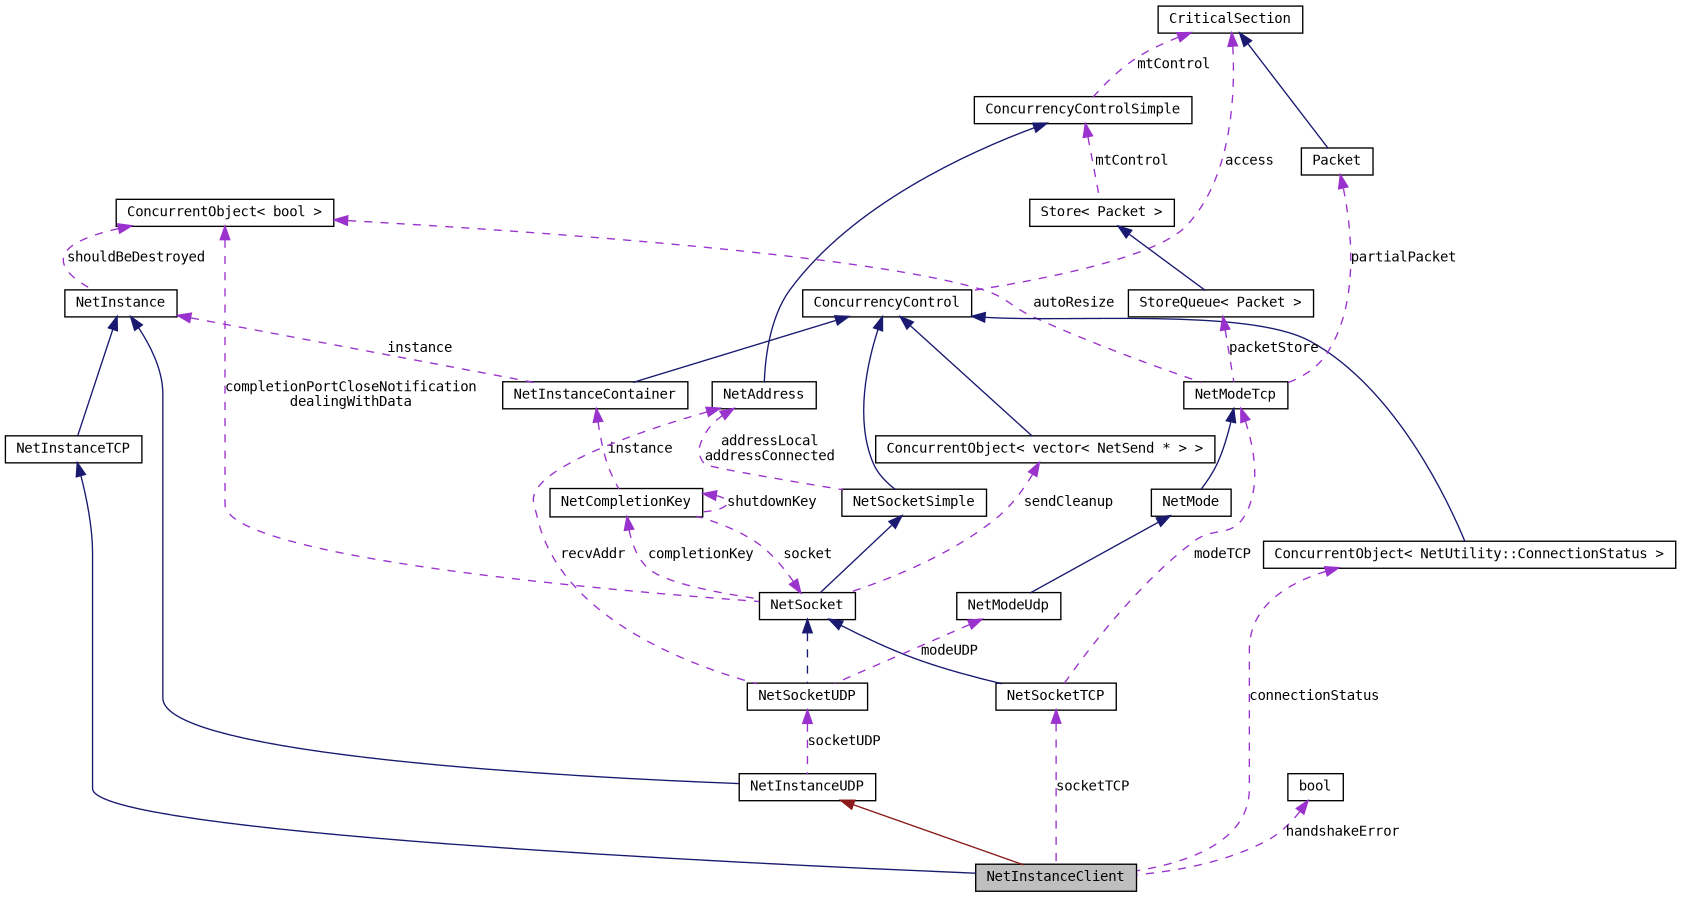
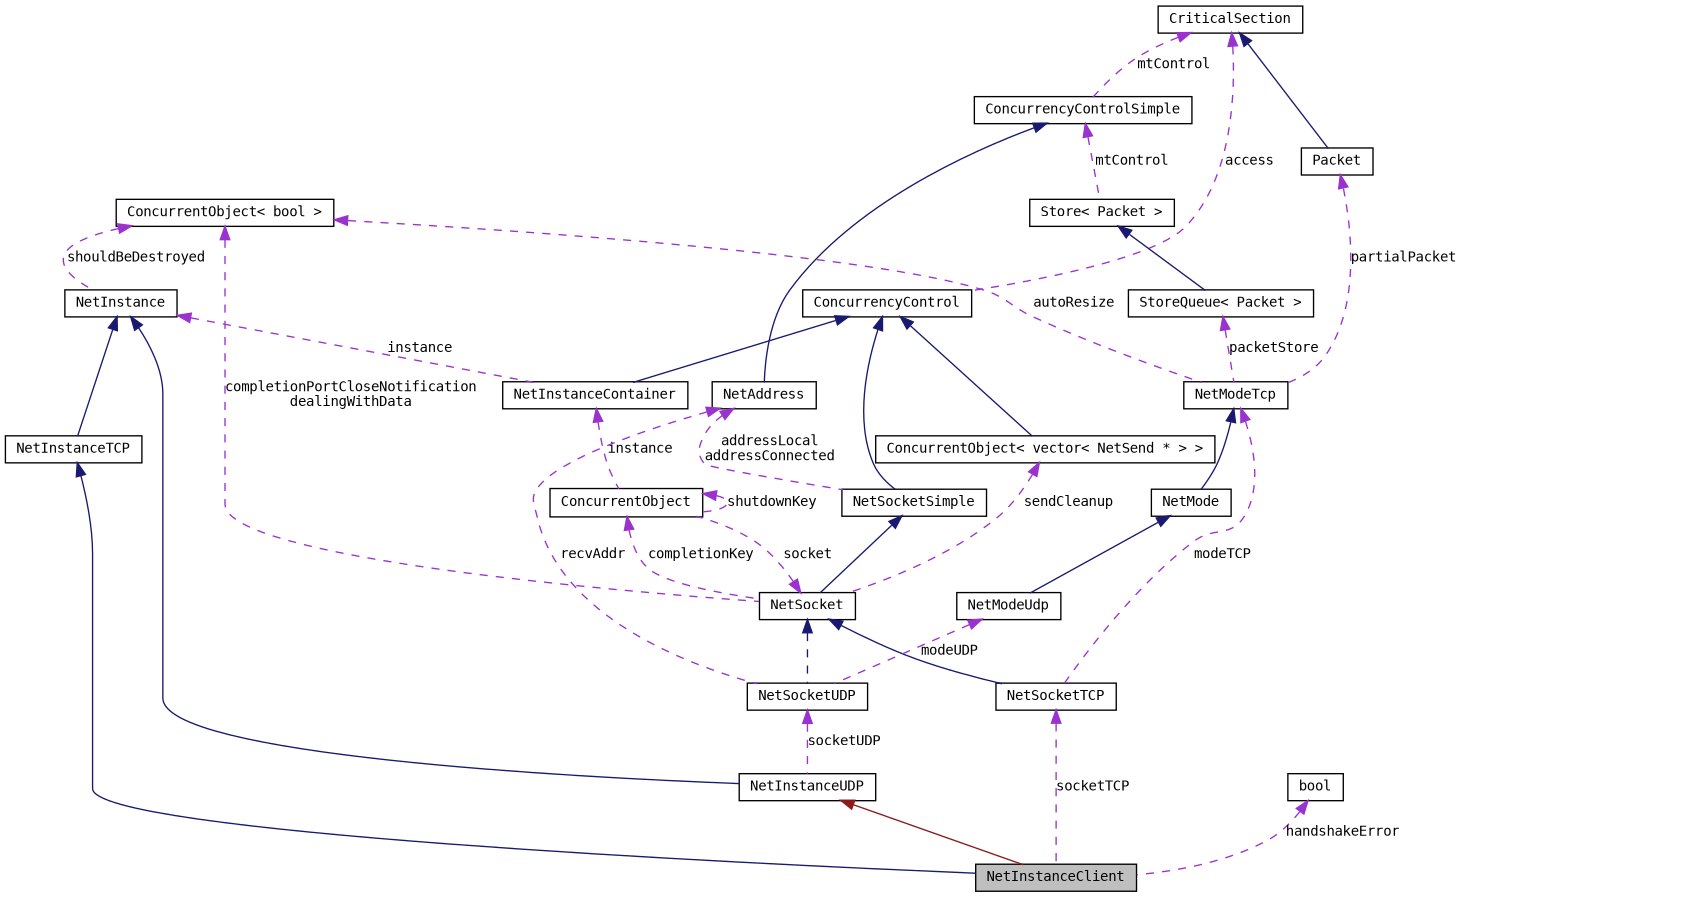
(626, 503) -> (626, 503)
(1470, 555) -> none
